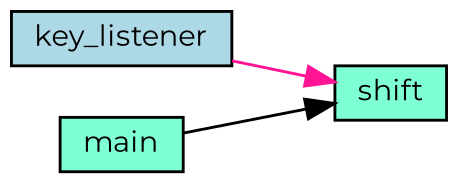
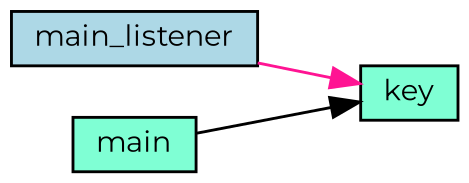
(122, 39) -> (135, 39)
(391, 93) -> (409, 93)
